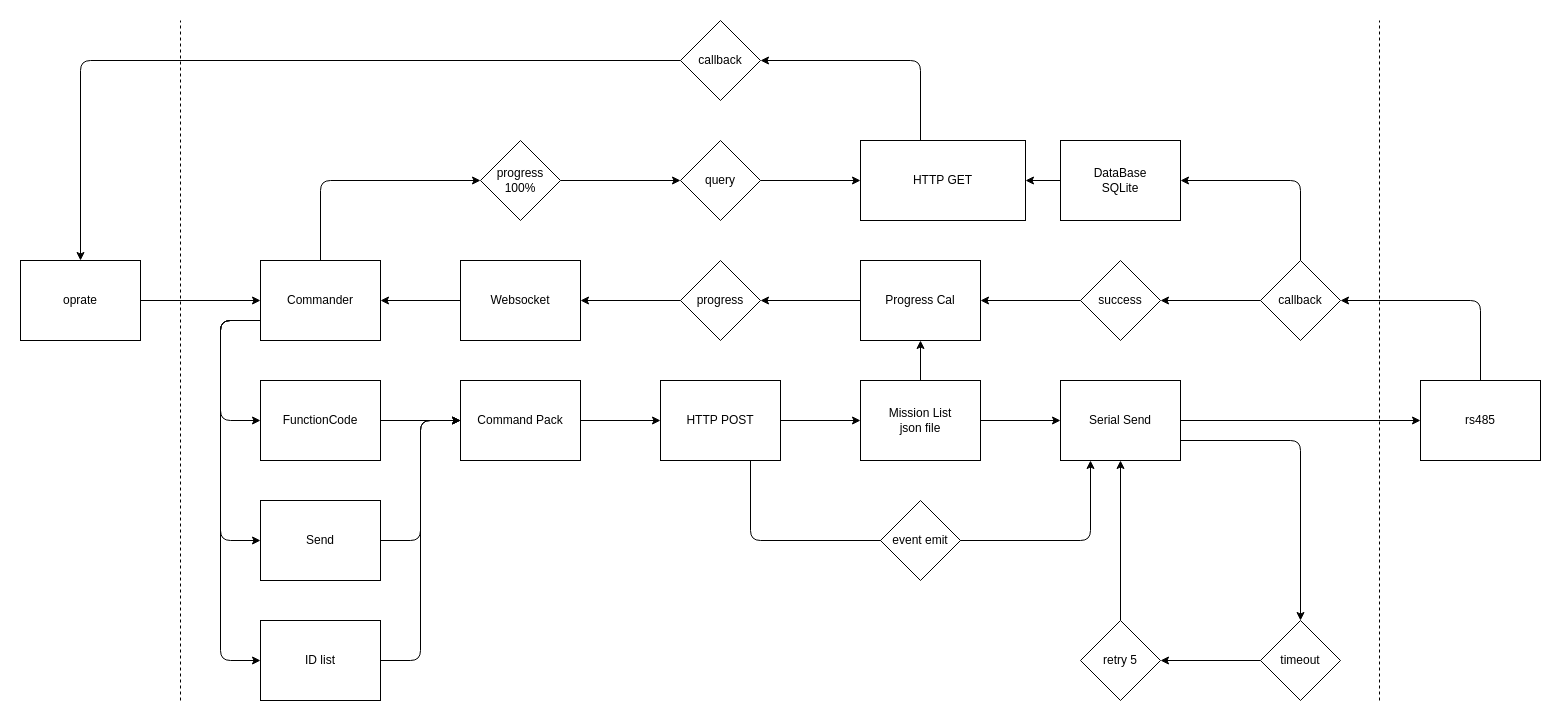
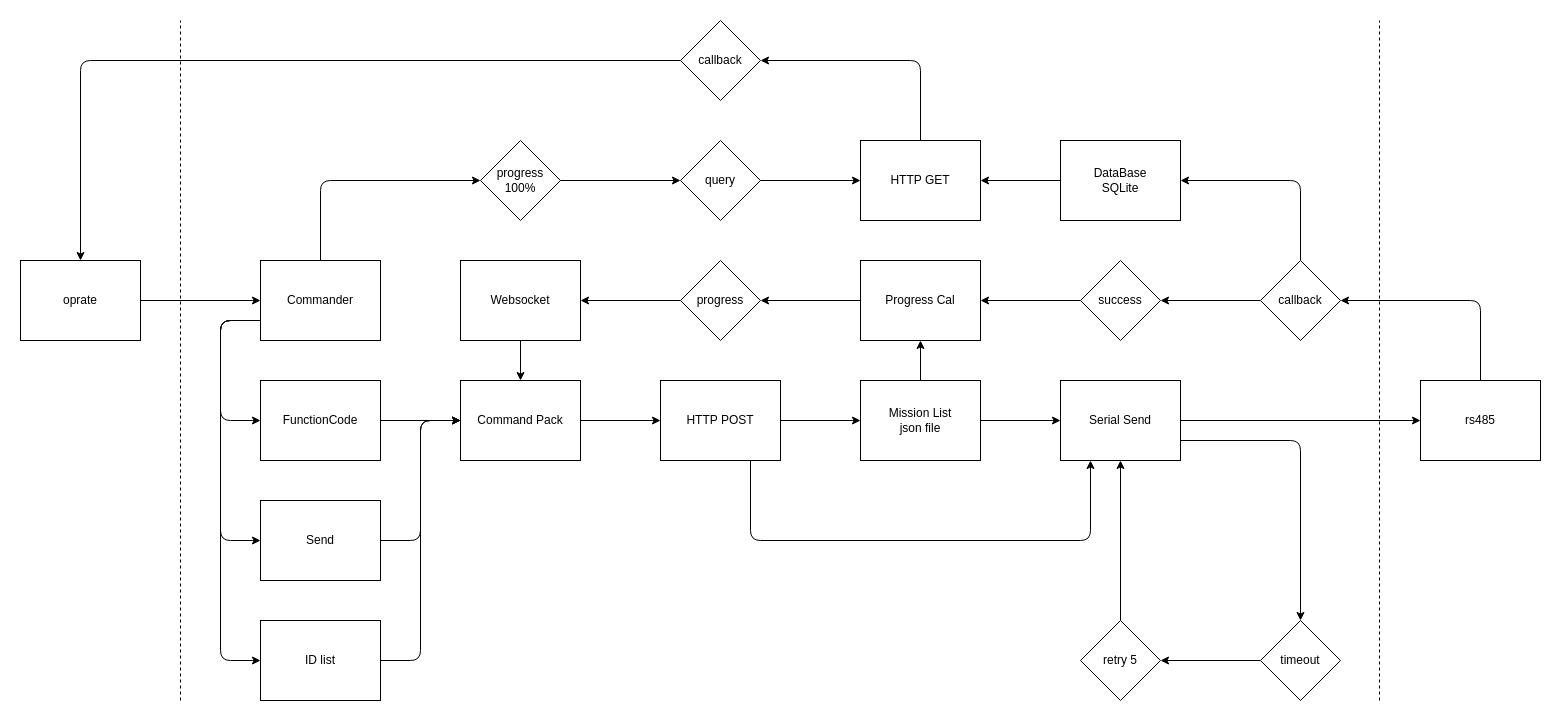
(943, 181) -> (921, 181)
(424, 301) -> (521, 357)
(921, 541) -> none
